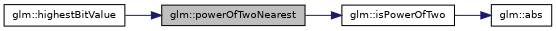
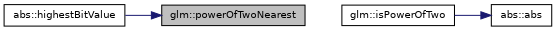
(64, 15) -> (64, 15)
(318, 15) -> none
(522, 15) -> (522, 15)
